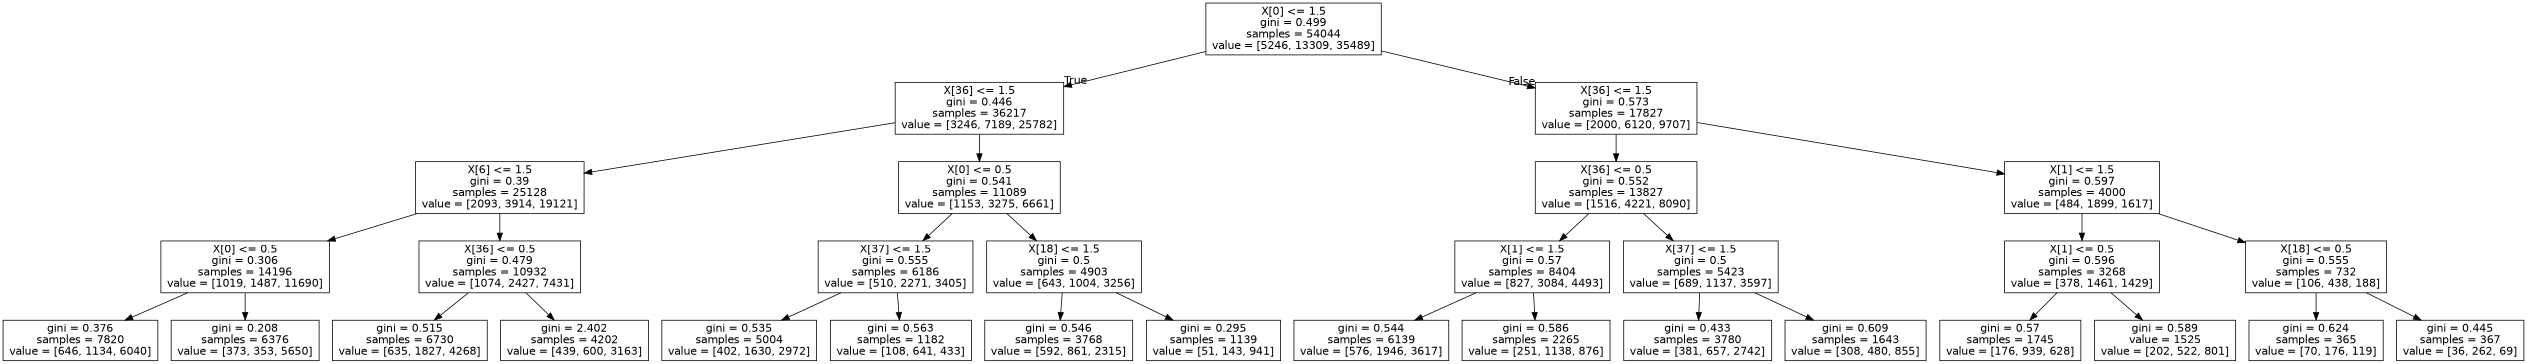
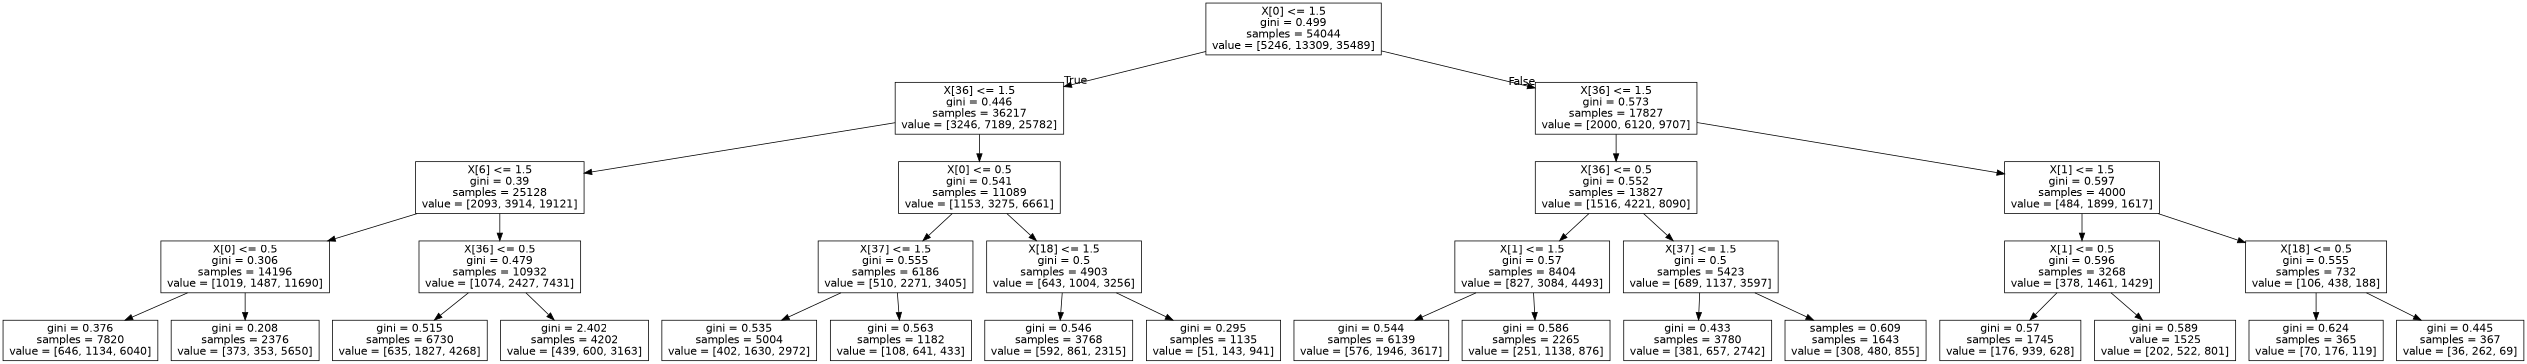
(245, 340) -> (245, 340)
(1214, 340) -> (1214, 340)
(1856, 340) -> (1856, 340)
